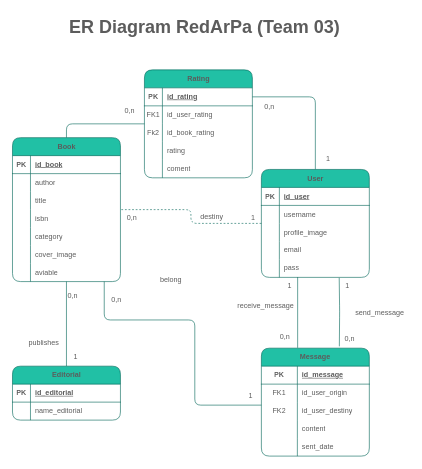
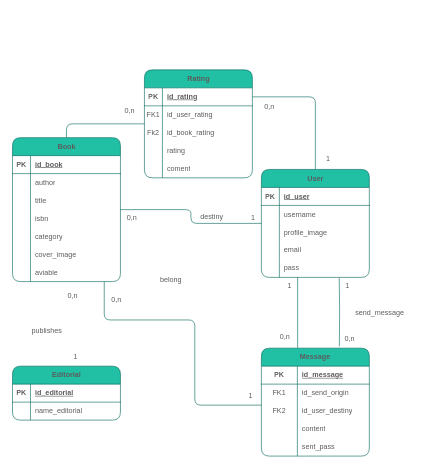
(204, 27) -> none
(191, 216) -> (191, 216)
(266, 306) -> none
(66, 324) -> none
(43, 344) -> (46, 332)
(328, 393) -> (328, 393)
(320, 447) -> (320, 447)
